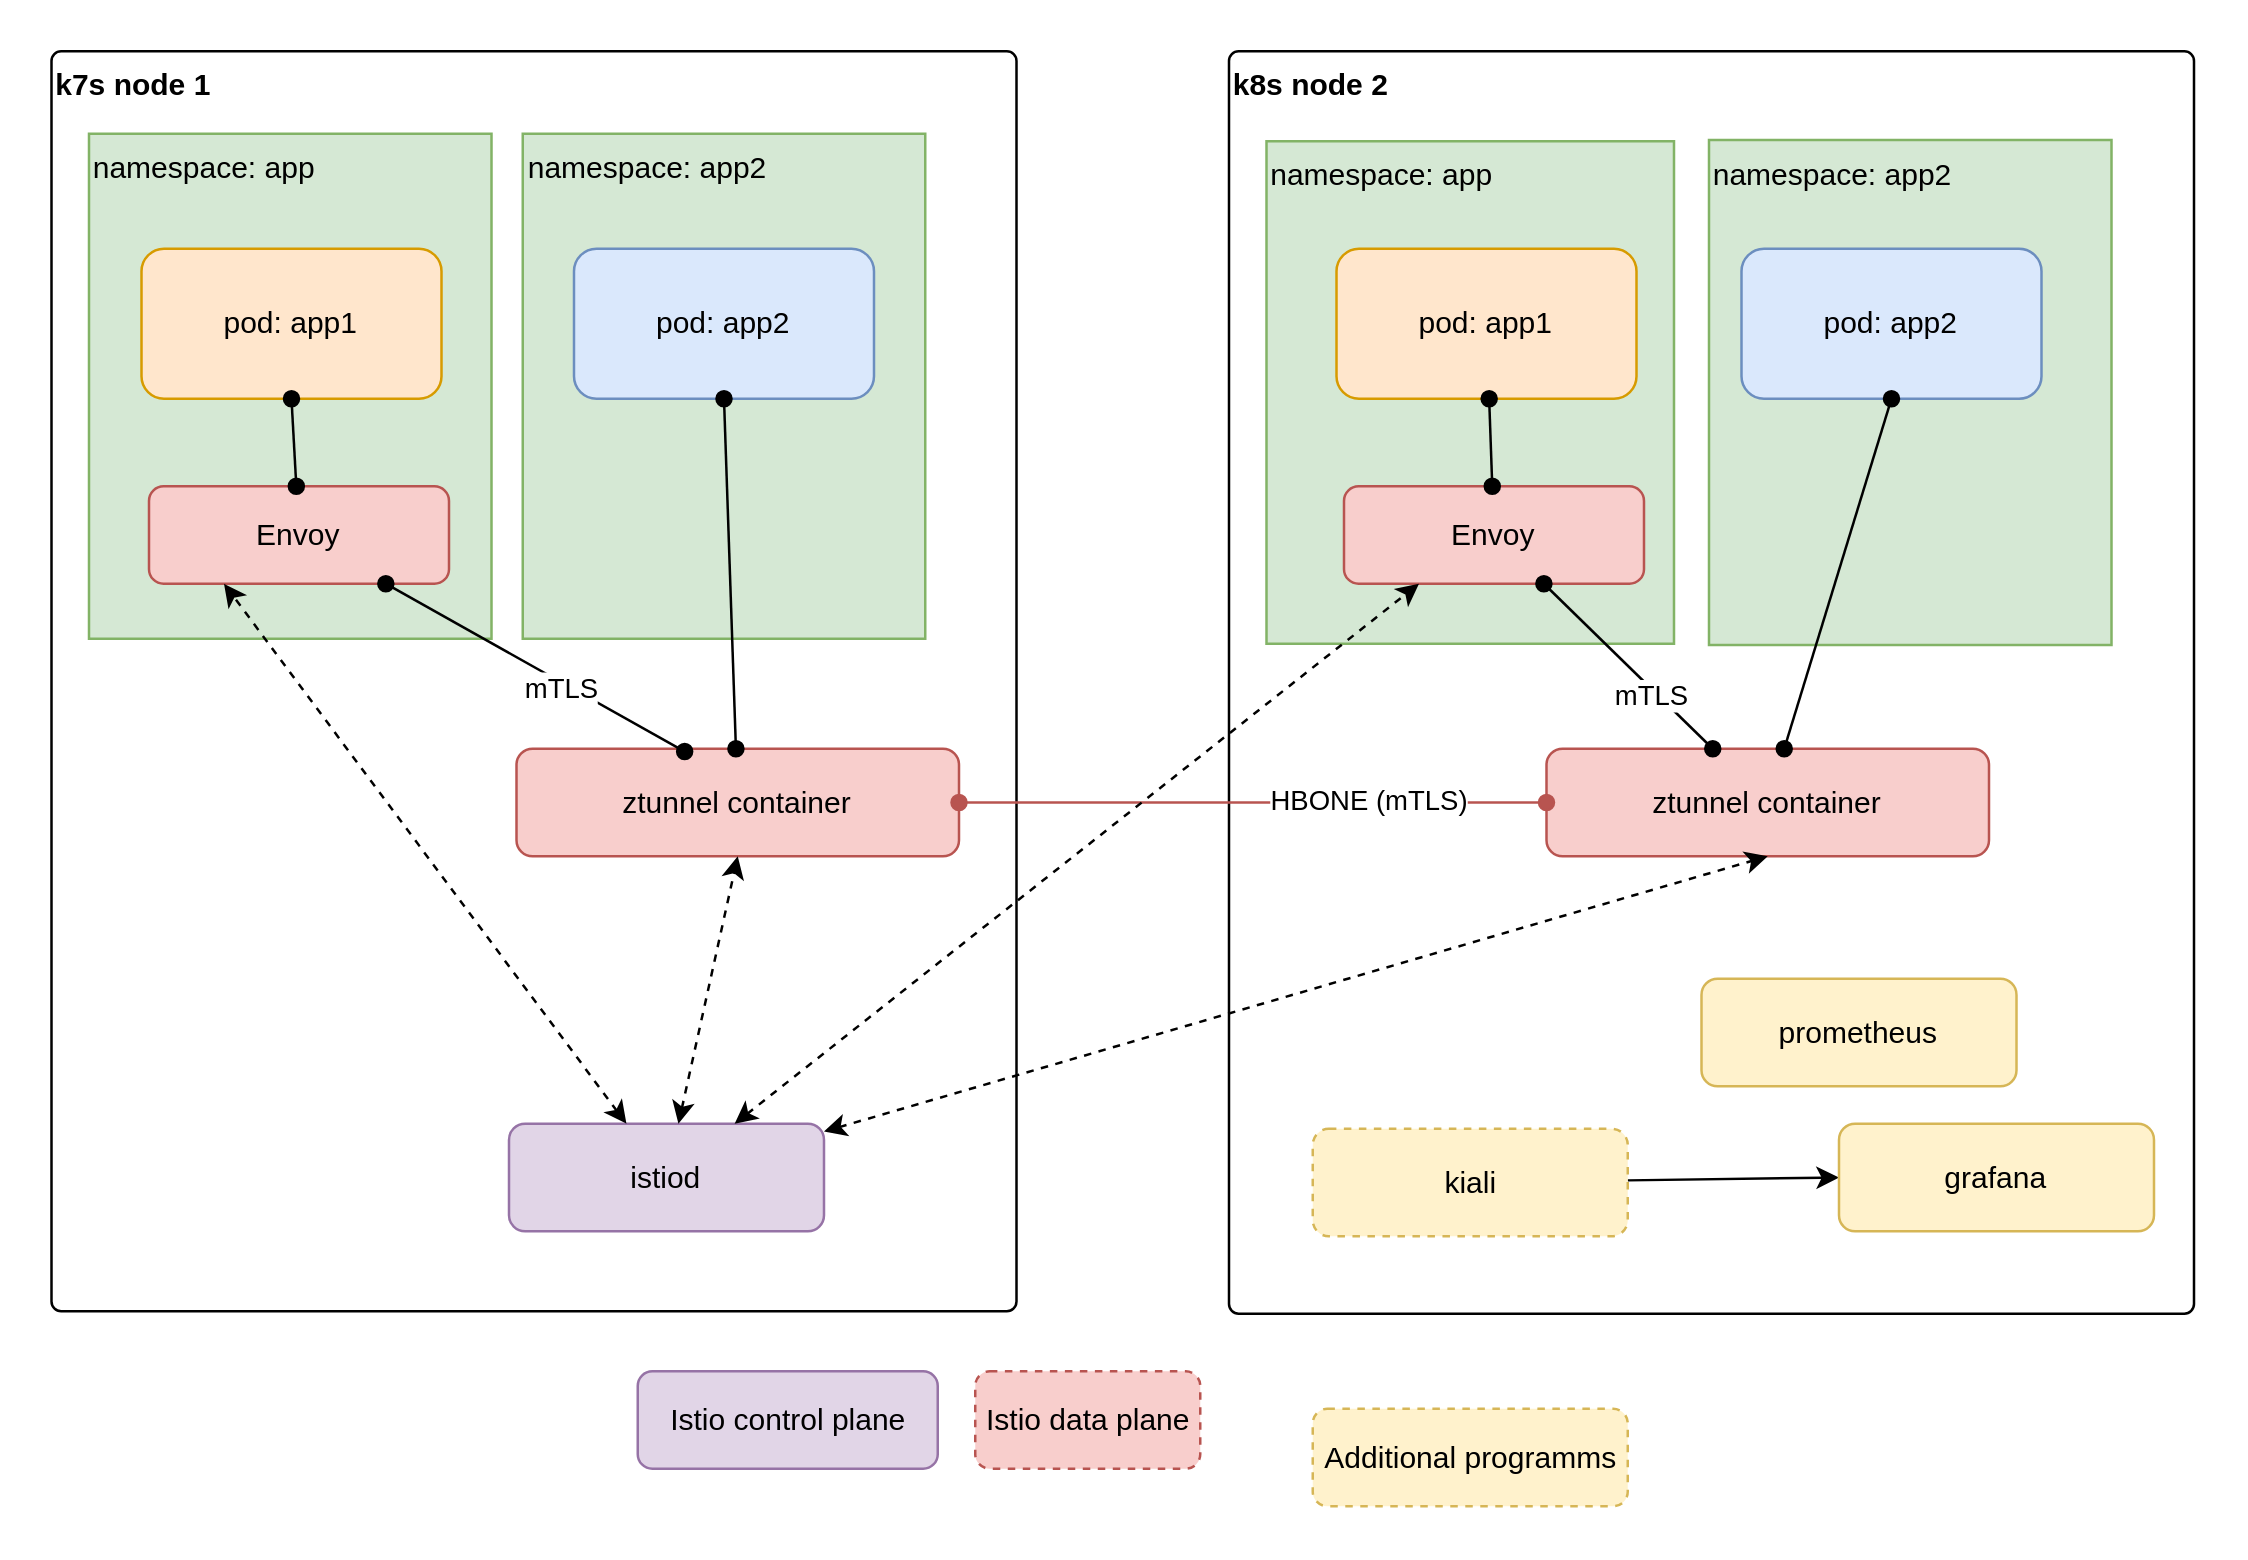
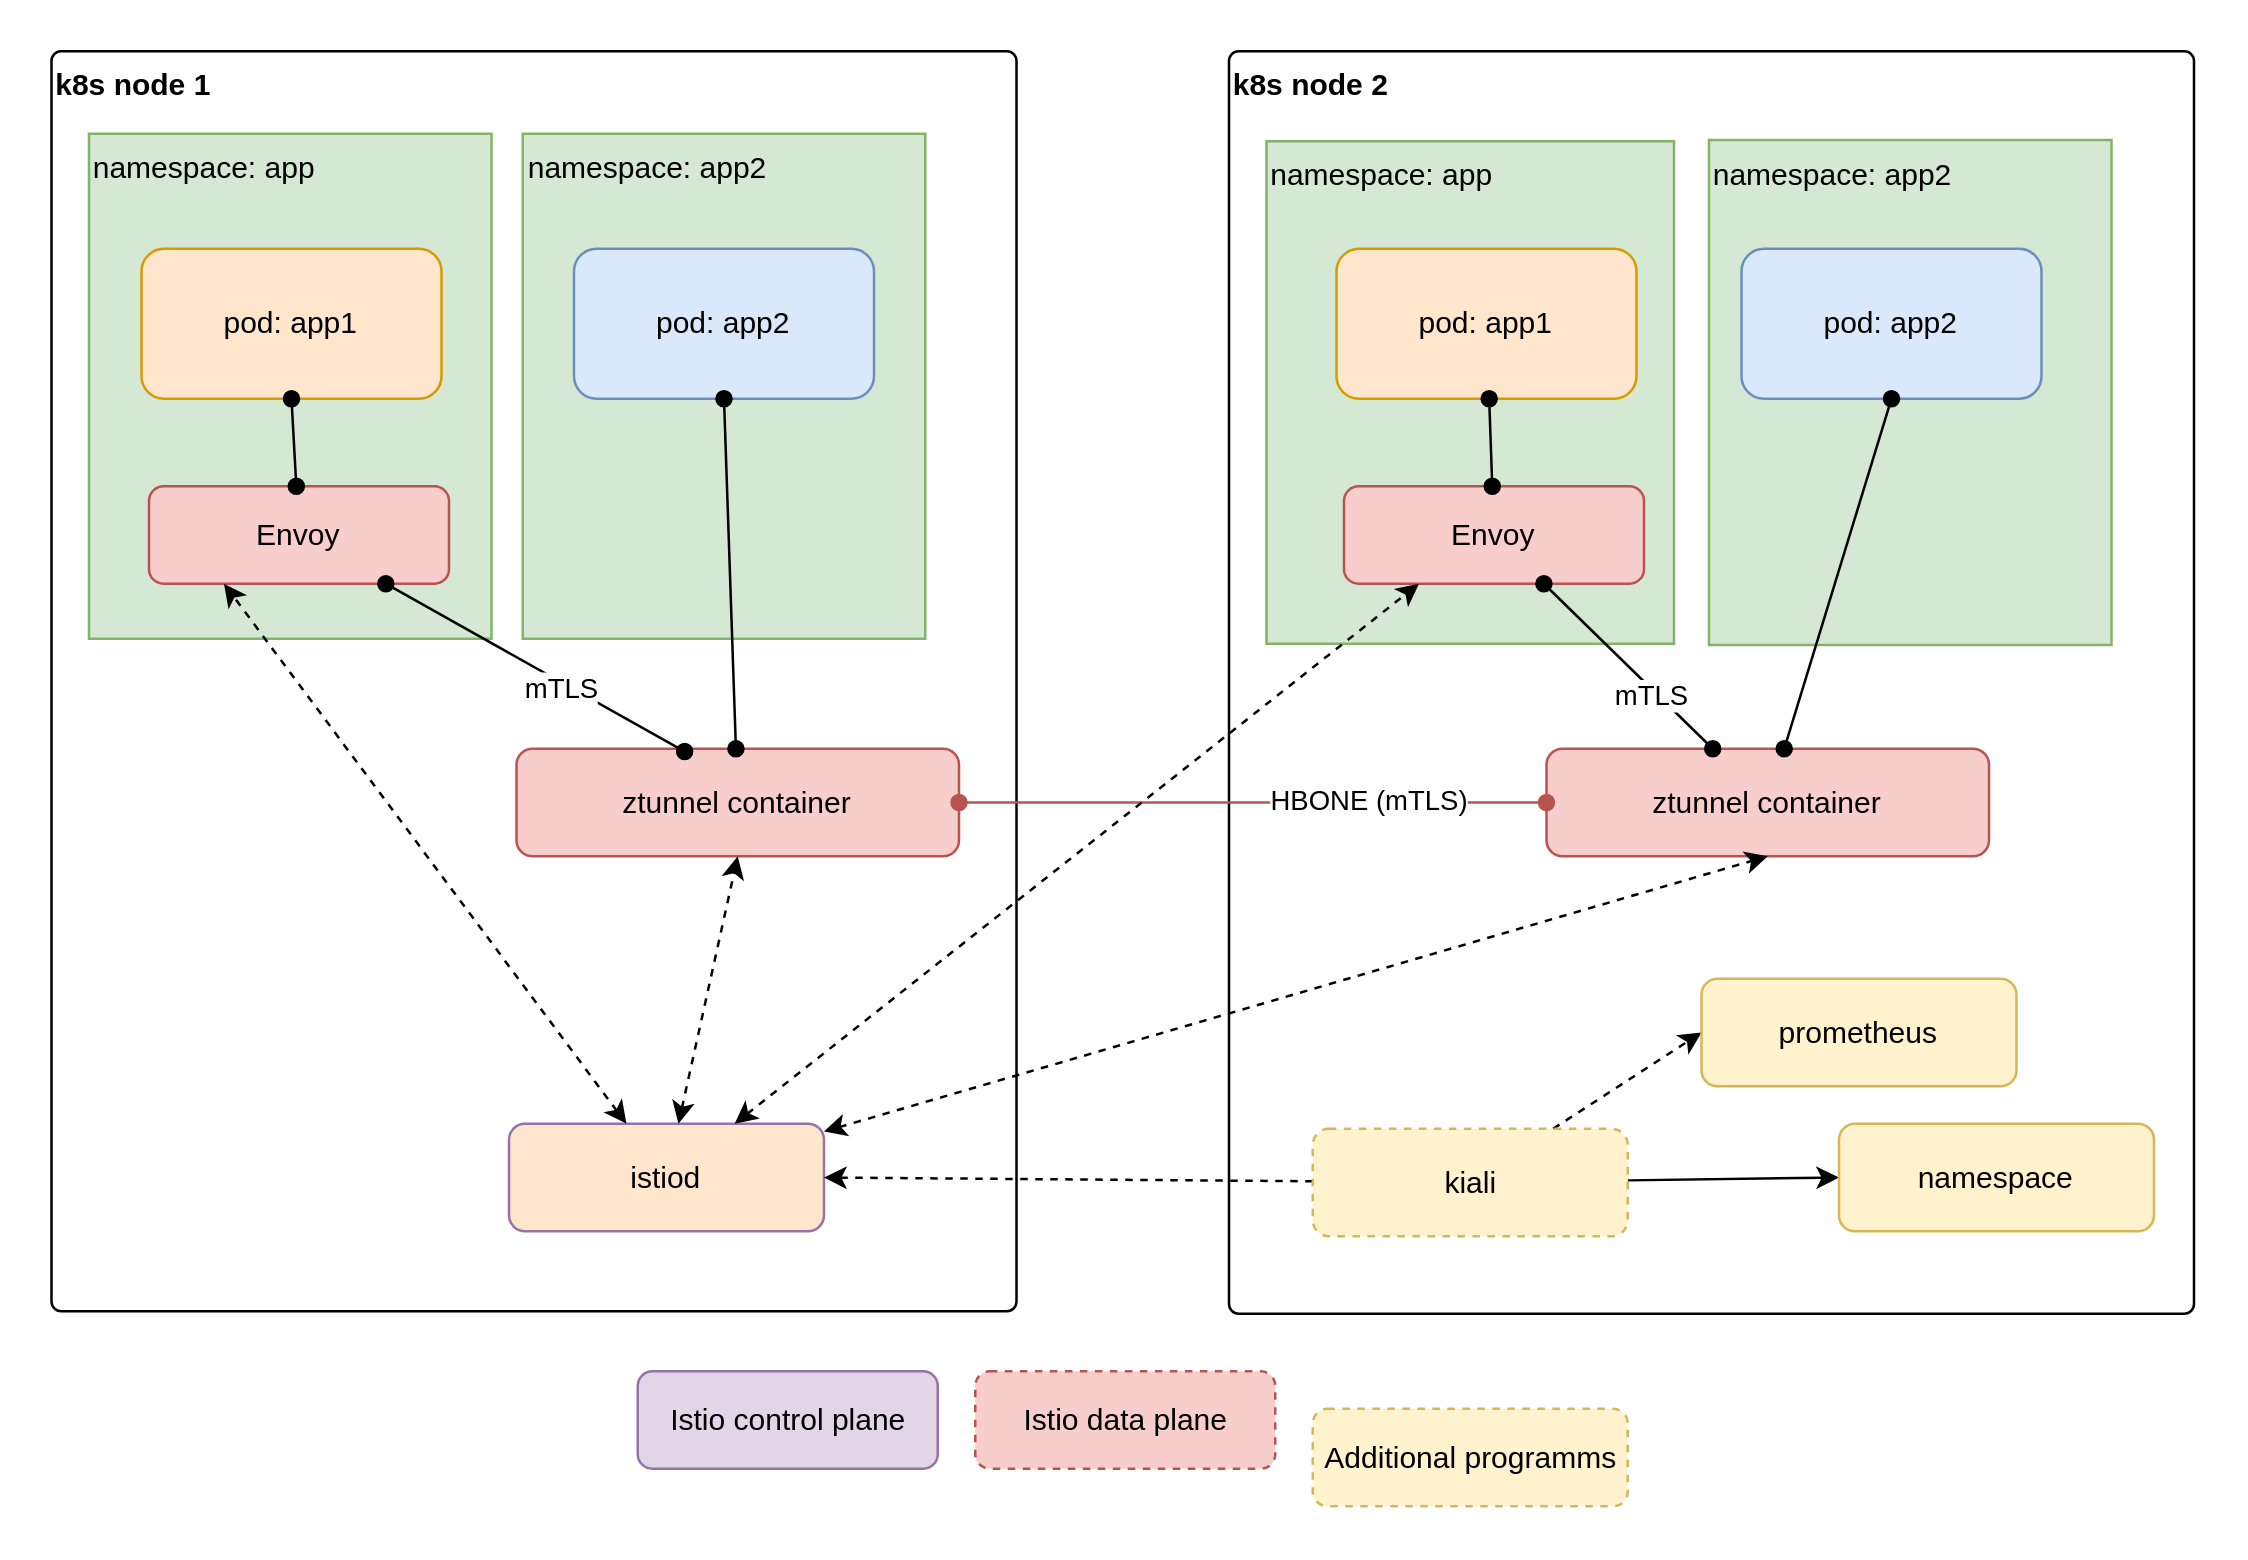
(132, 87) -> (132, 87)
none -> (1620, 1085)
(666, 1178) -> (666, 1178)
none -> (1078, 1179)
(1996, 1179) -> (1996, 1179)
(1088, 1420) -> (1125, 1420)
